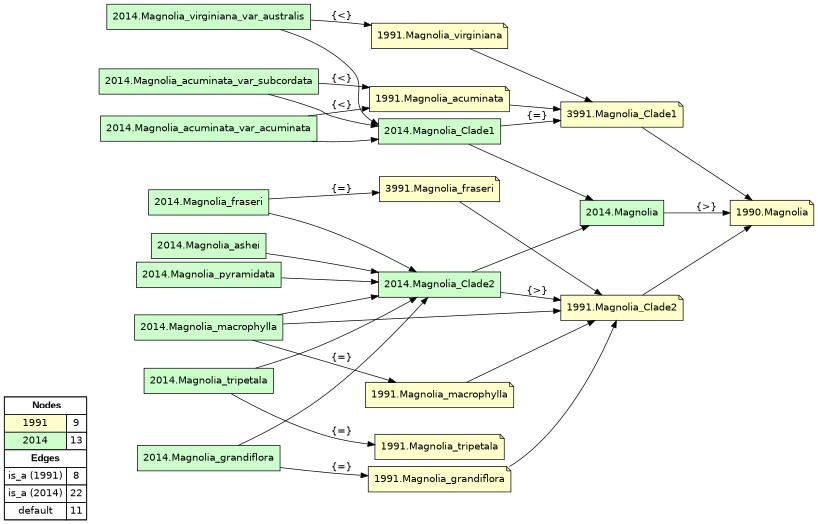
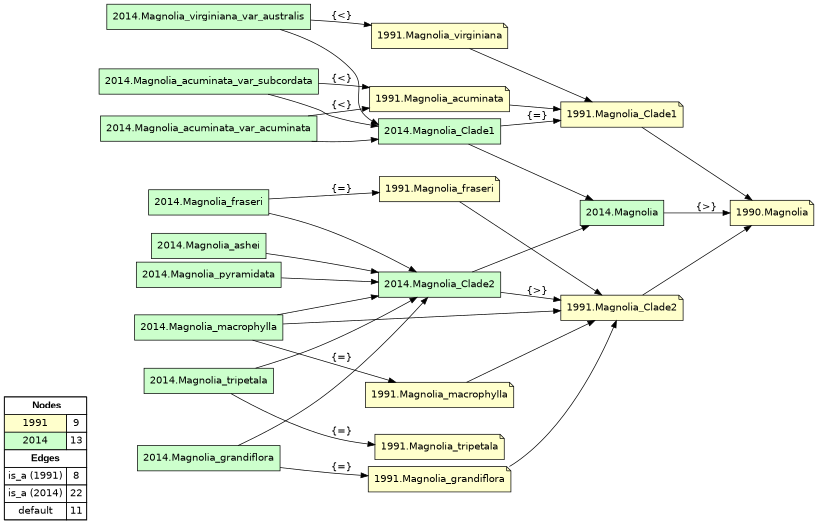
(622, 115) -> (622, 115)
(440, 189) -> (440, 189)
